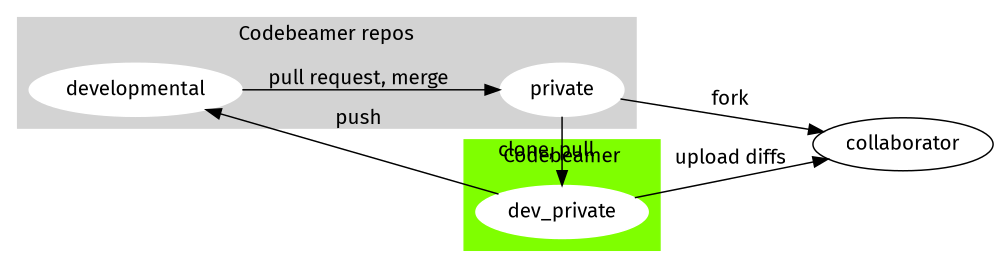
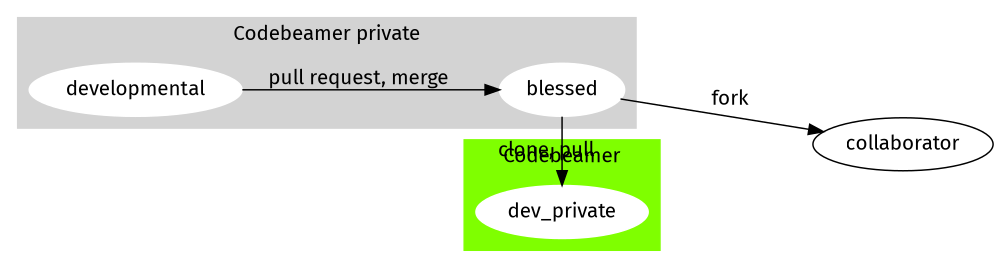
(327, 35) -> (327, 35)
(562, 90) -> (562, 90)
(359, 154) -> none
(724, 180) -> none
